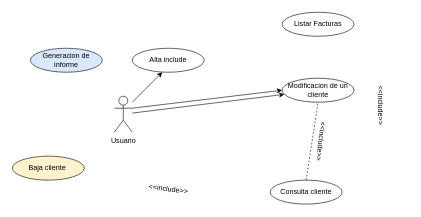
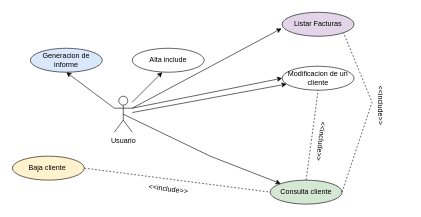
(318, 24) -> (318, 24)
none -> (207, 69)
(318, 90) -> (318, 78)
none -> (92, 91)
none -> (369, 112)
none -> (202, 152)
none -> (177, 180)
(306, 192) -> (306, 192)
